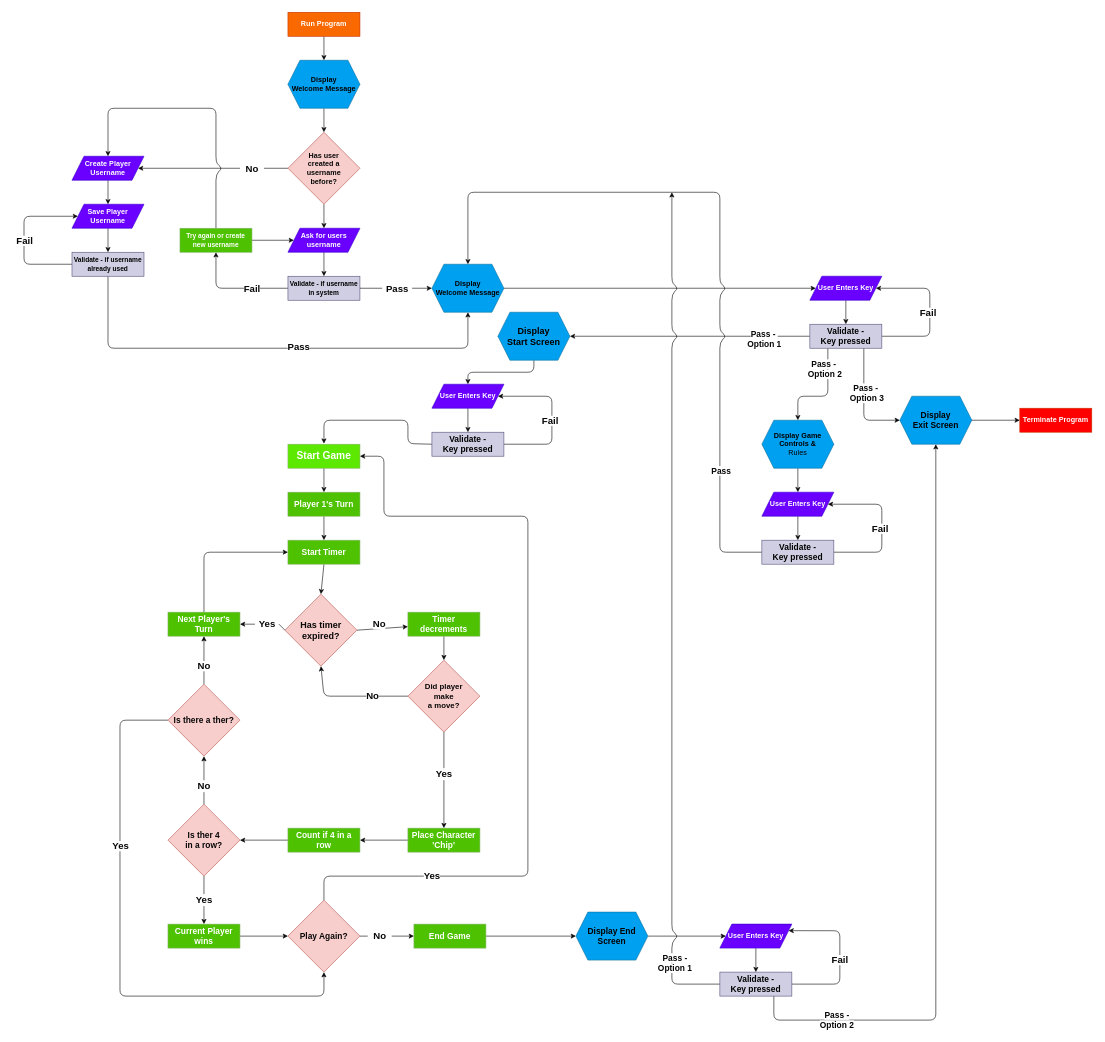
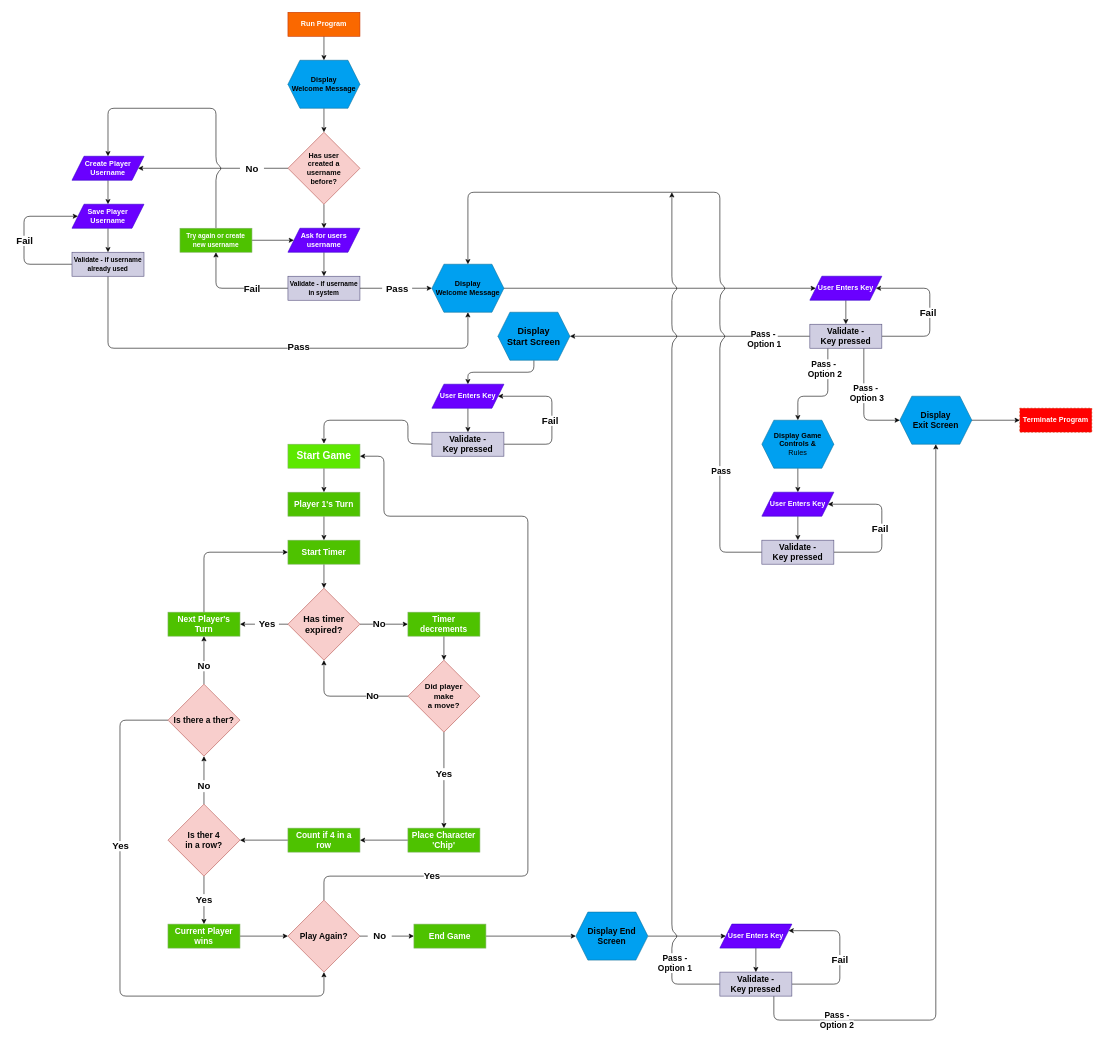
(1056, 420) -> (1056, 420)
(321, 630) -> (324, 624)
